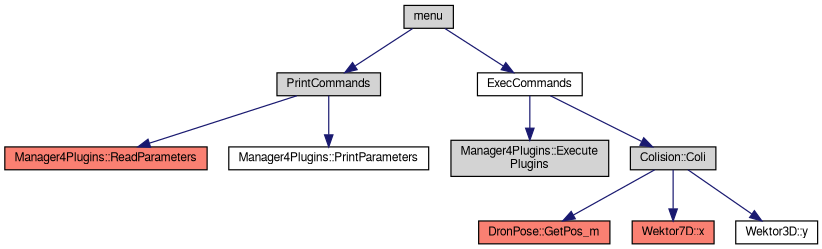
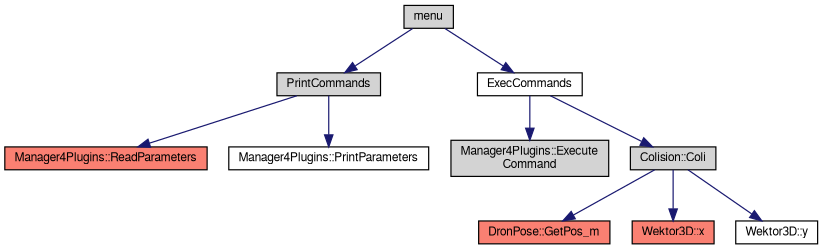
(530, 158) -> (530, 158)
(673, 232) -> (673, 232)
